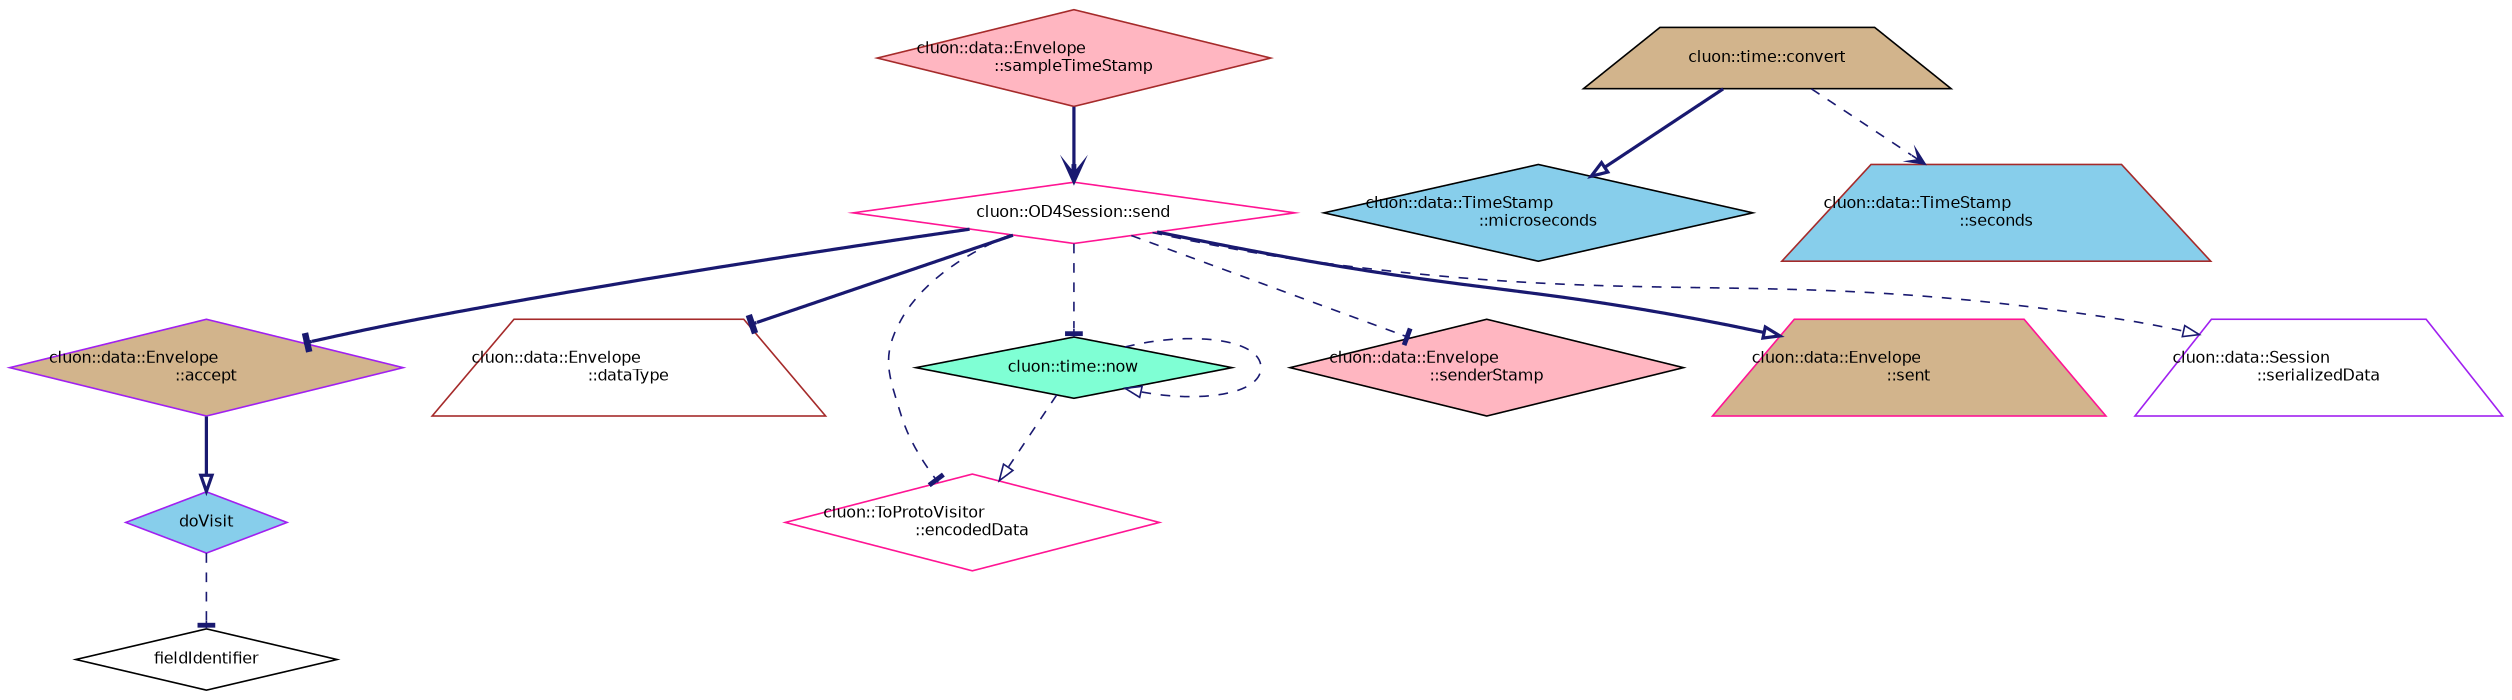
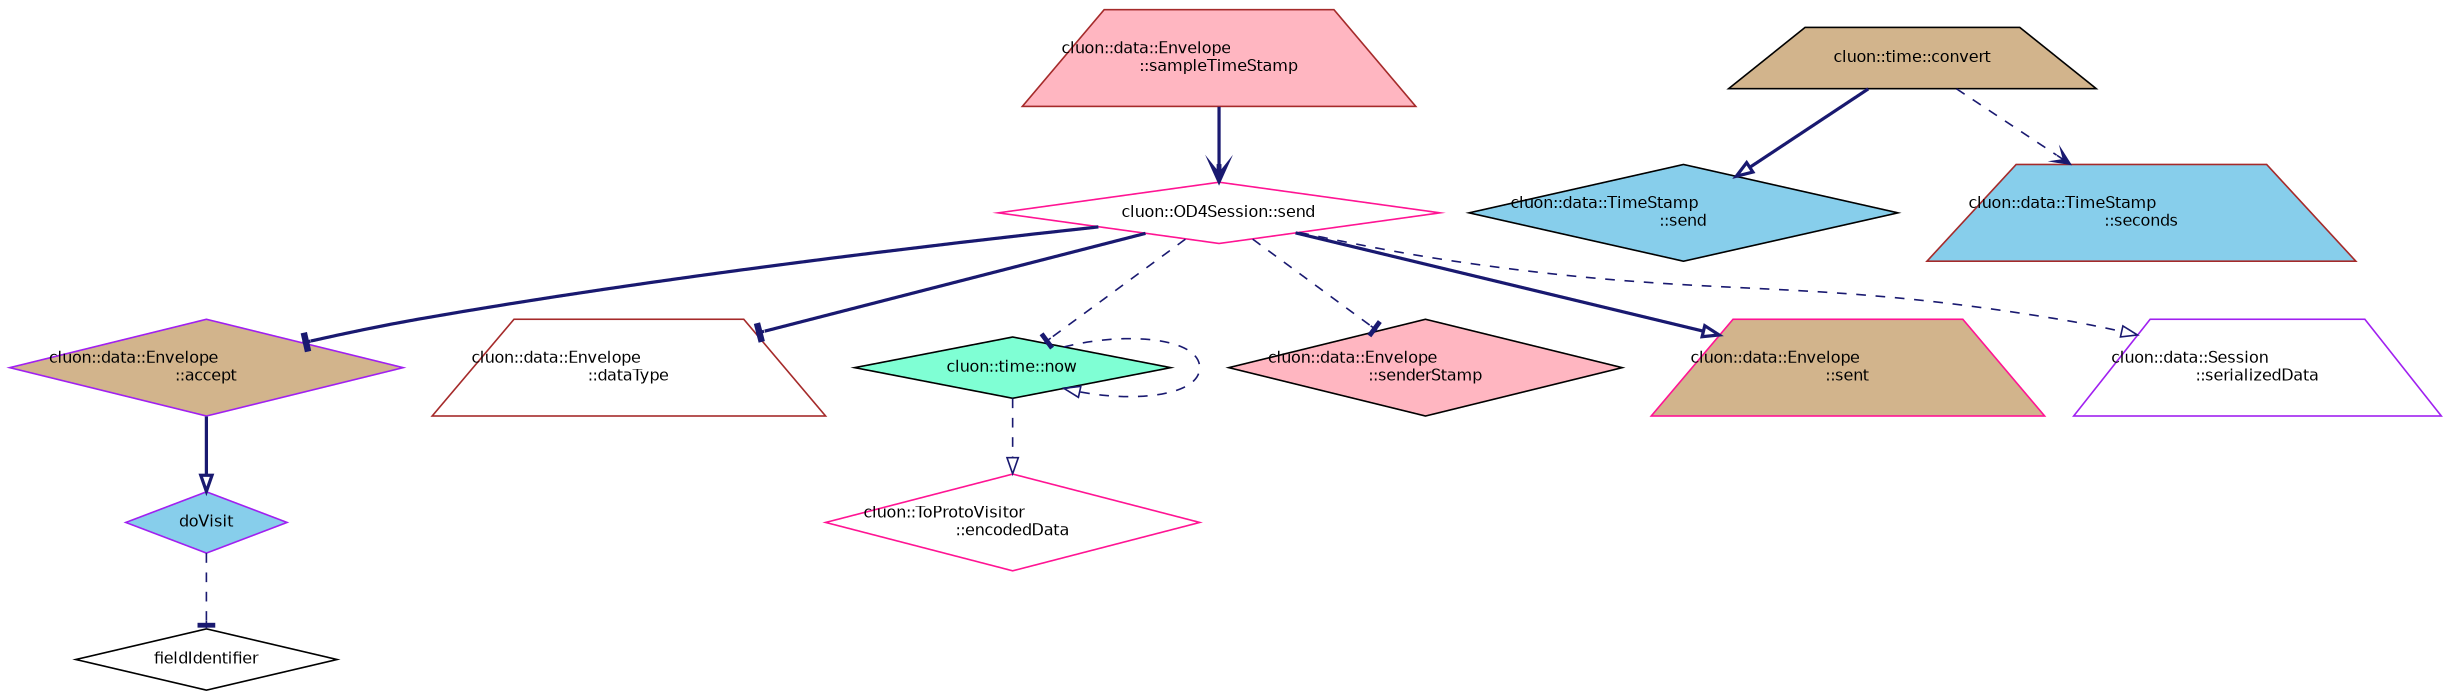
(1074, 58) -> (1219, 58)
(1538, 213) -> (1683, 213)
(895, 332) -> none
